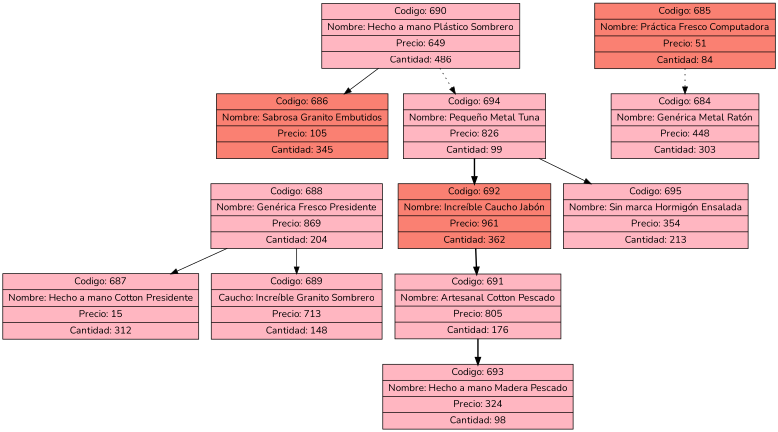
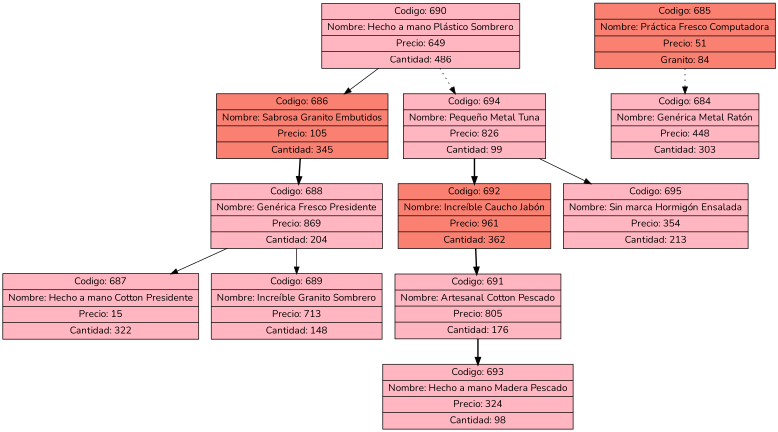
(685, 60) -> (685, 60)
none -> (300, 168)
(297, 298) -> (297, 298)
(101, 330) -> (101, 330)
